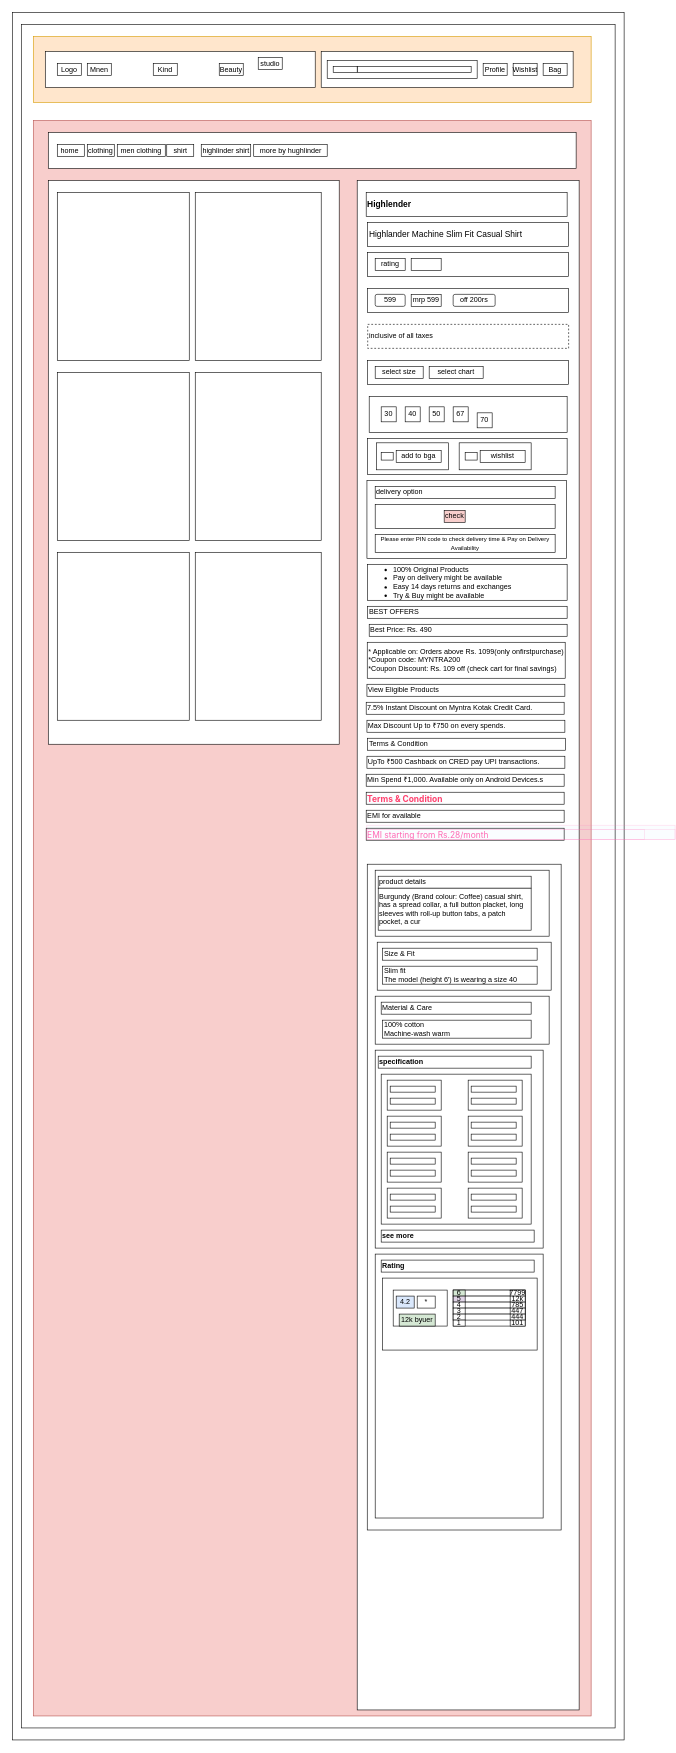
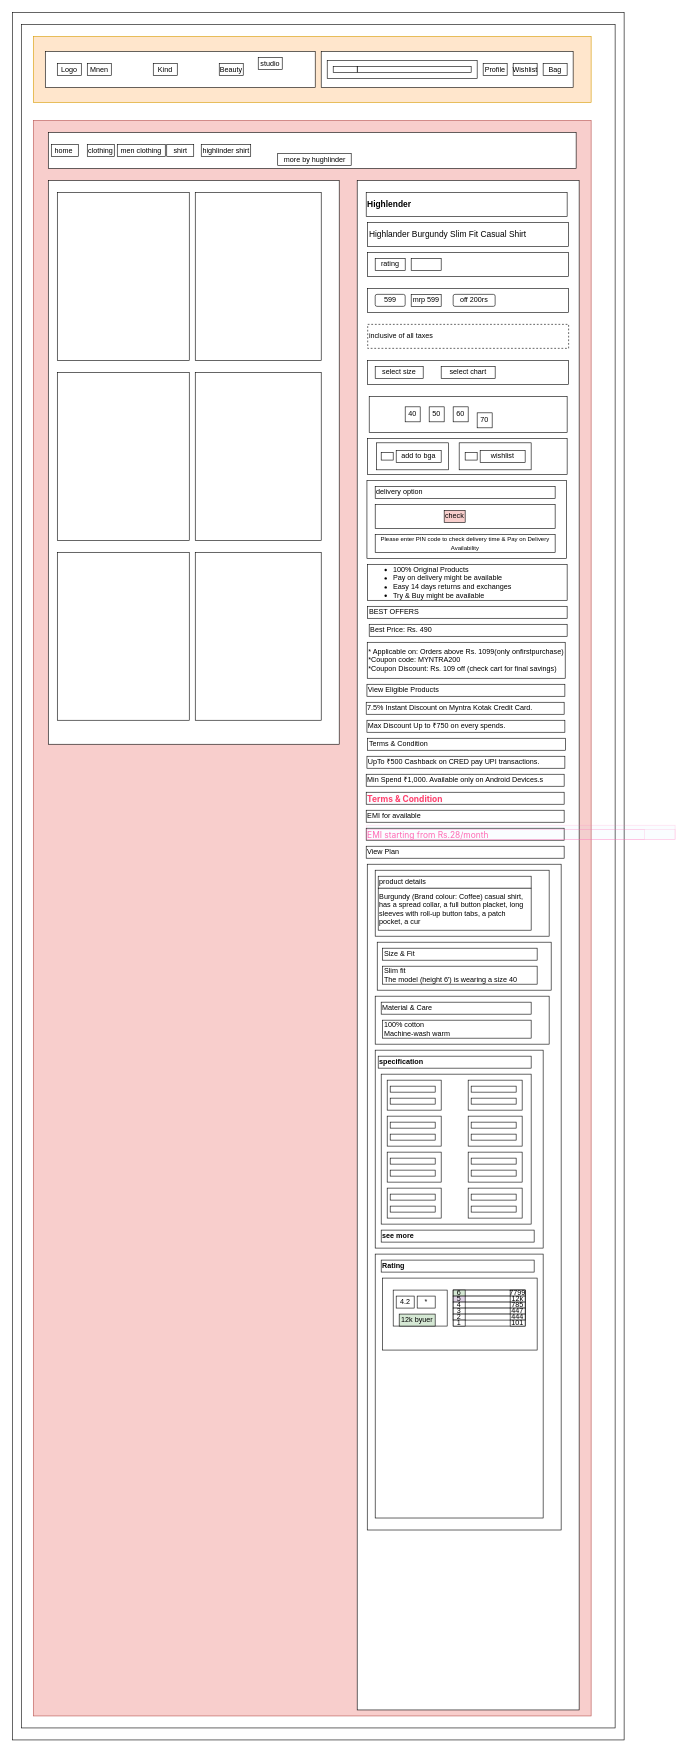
(71, 150) -> (65, 150)
(291, 150) -> (315, 159)
(438, 234) -> (441, 234)
(456, 372) -> (468, 372)
(389, 414) -> none
(461, 414) -> (461, 414)
none -> (465, 852)
(405, 1302) -> (405, 1302)
